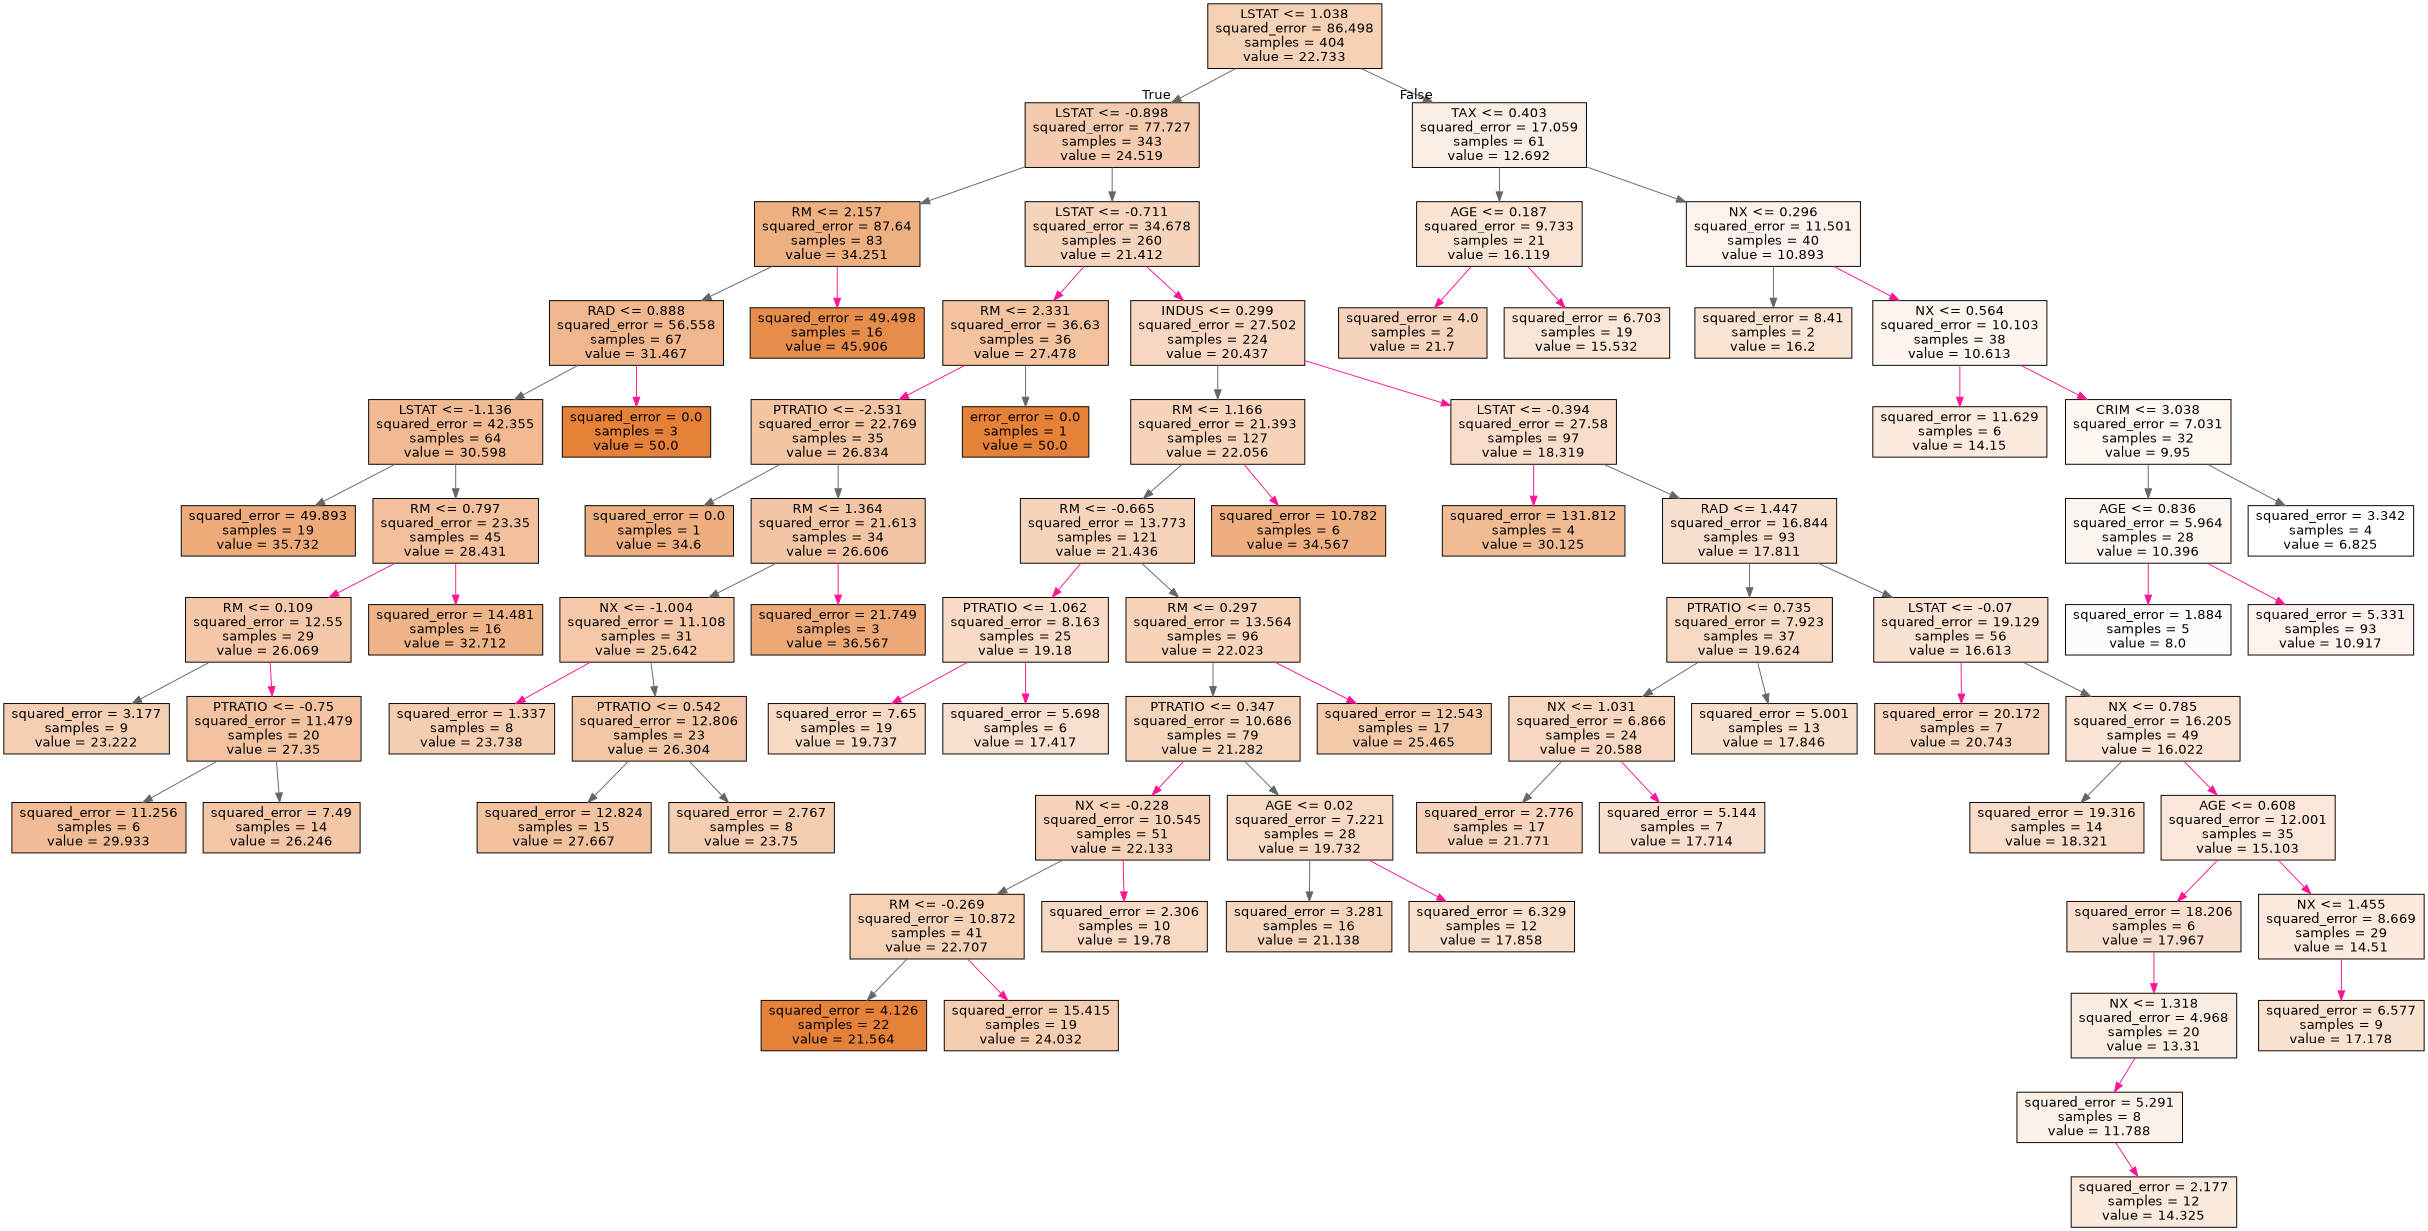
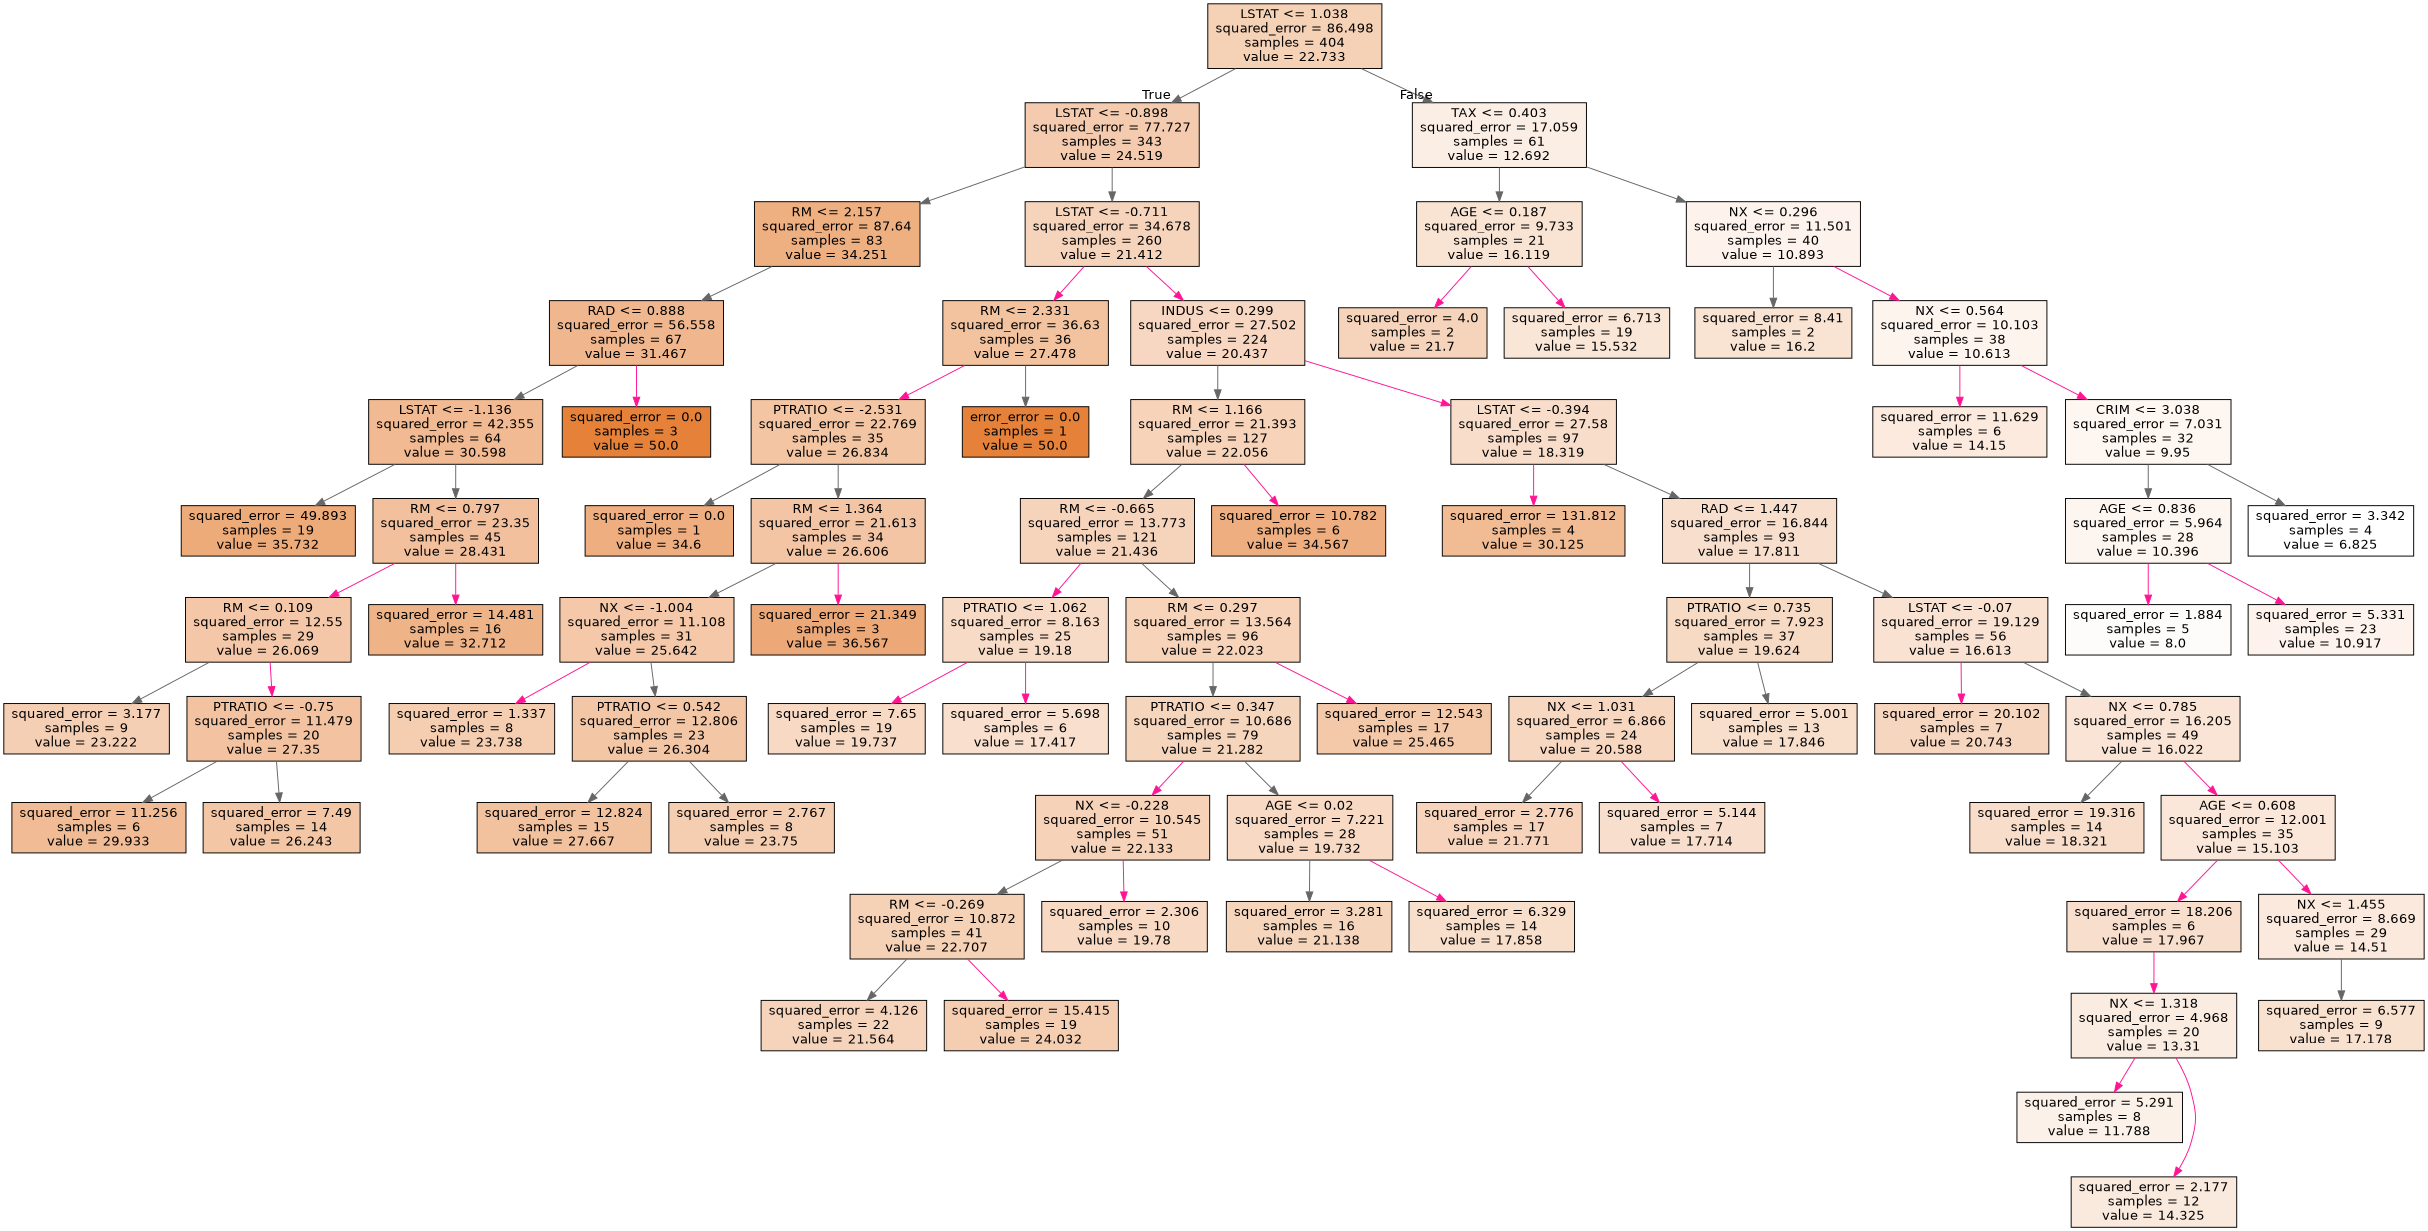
(837, 333) -> none
(1587, 333) -> (1587, 333)
(838, 630) -> (838, 630)
(2331, 630) -> (2331, 630)
(1962, 729) -> (1962, 729)
(282, 828) -> (282, 828)
(1492, 927) -> (1492, 927)
(2341, 975) -> (2341, 975)
(844, 1026) -> (844, 1026)
(2124, 1156) -> (2195, 1113)
